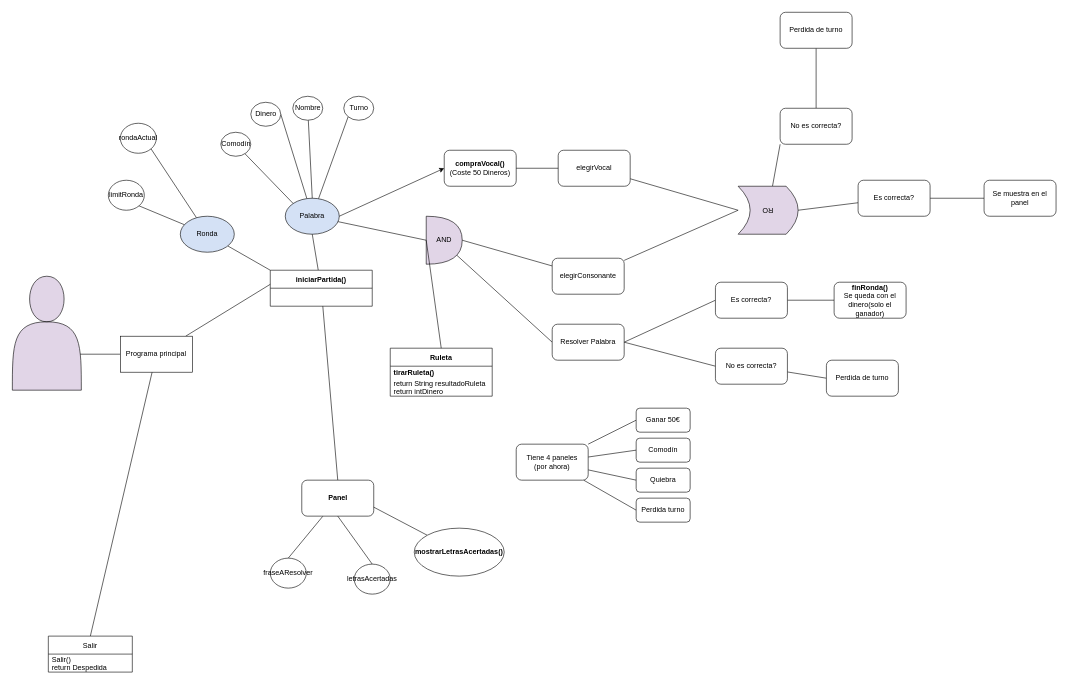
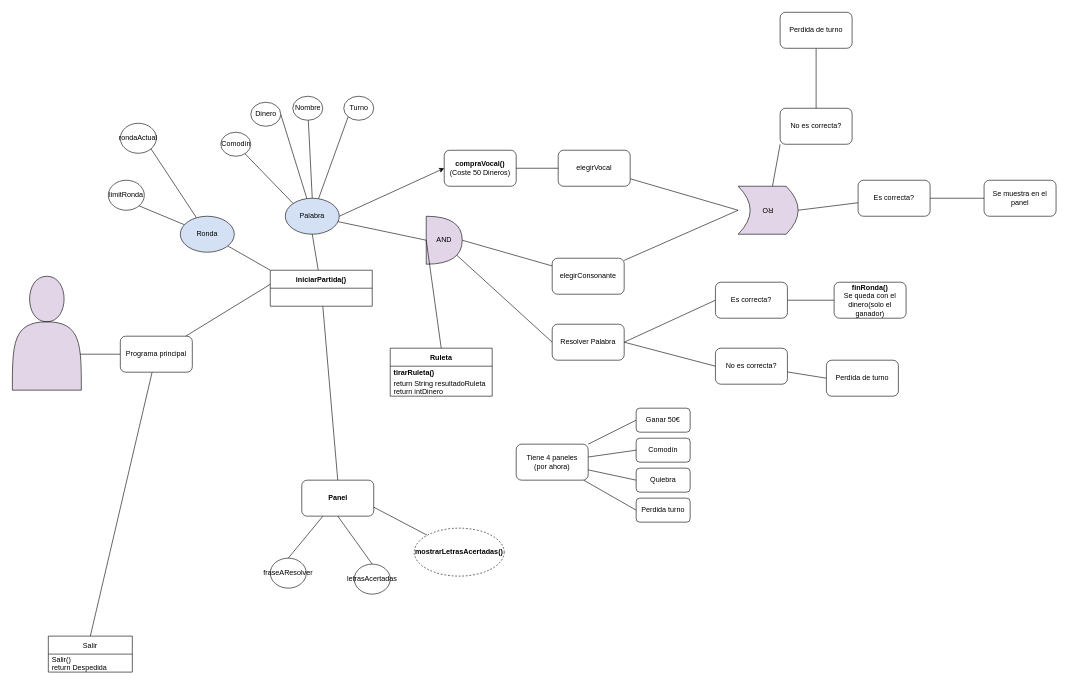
(156, 354) -> (156, 354)
(459, 552) -> (459, 552)
